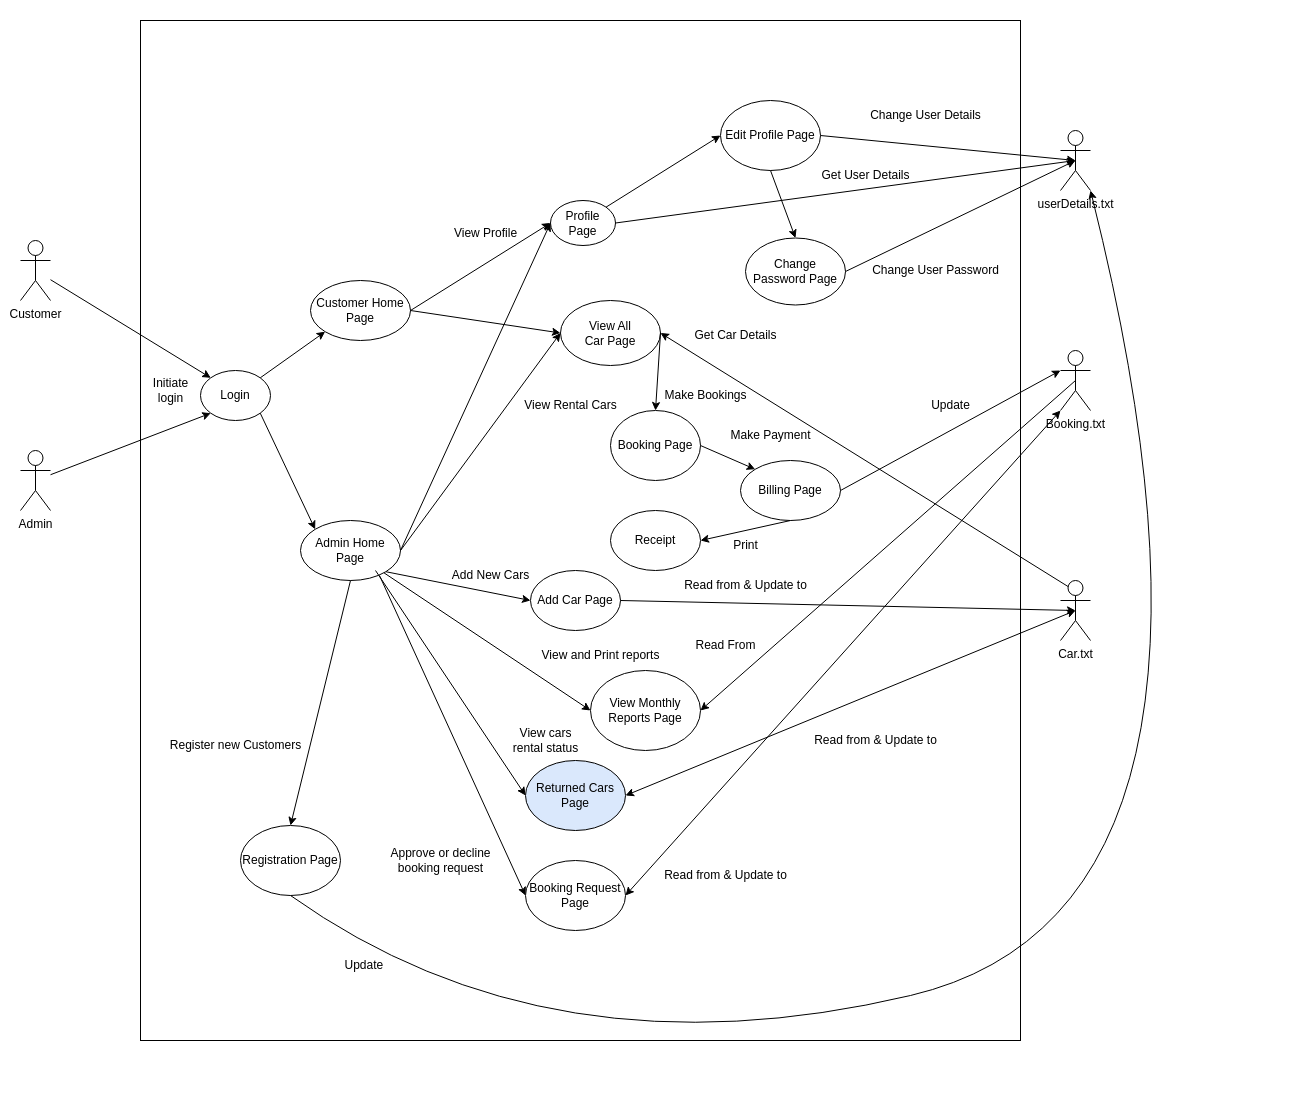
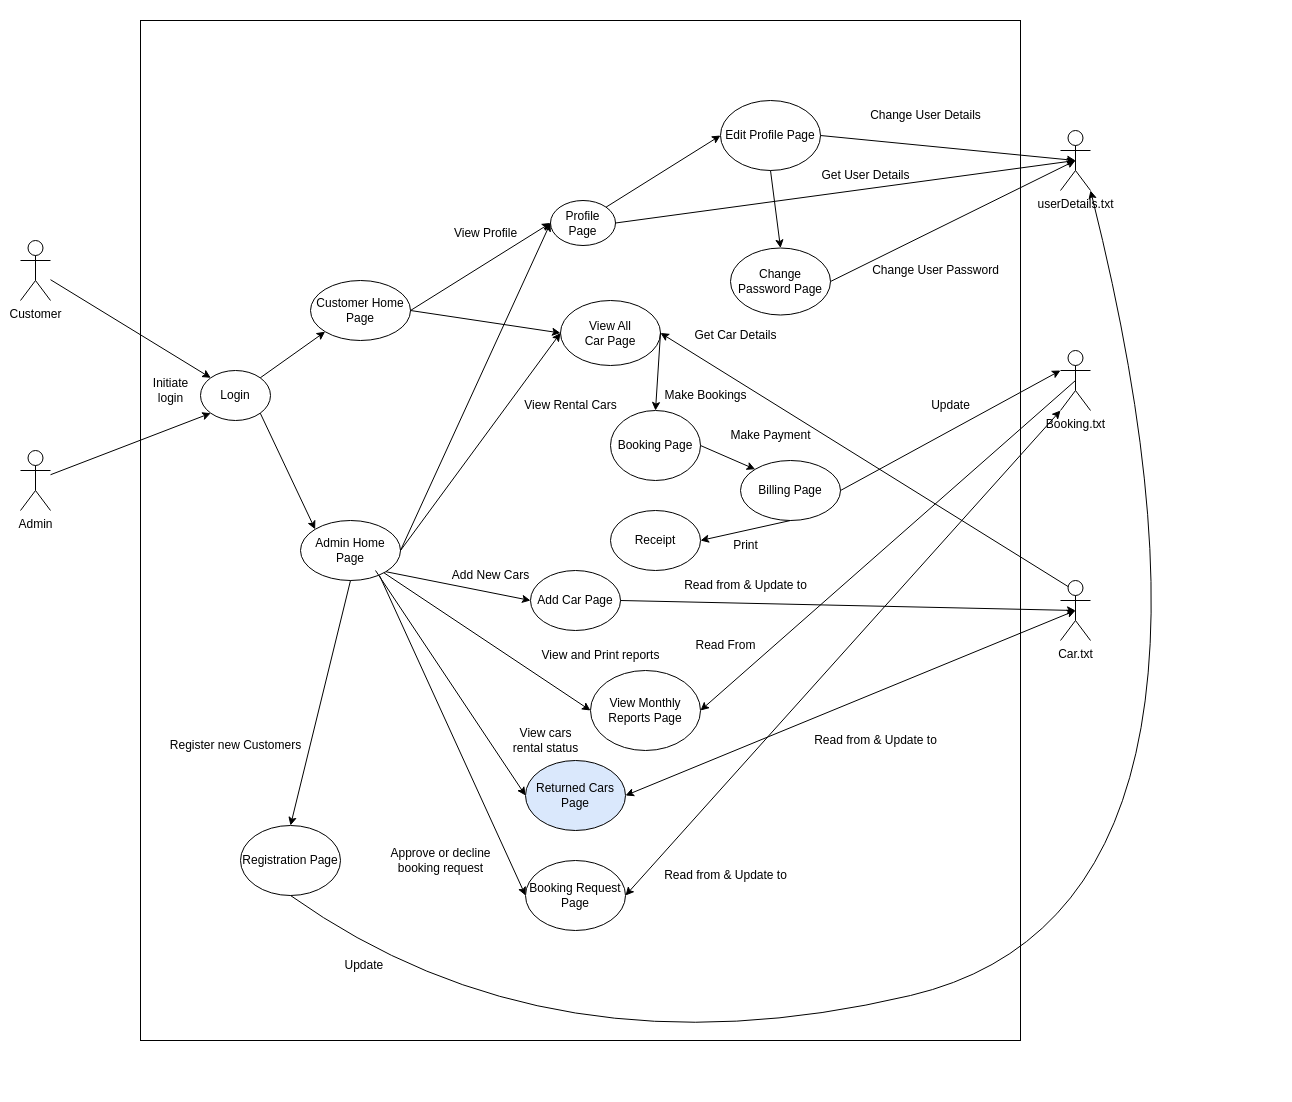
(796, 272) -> (781, 282)
